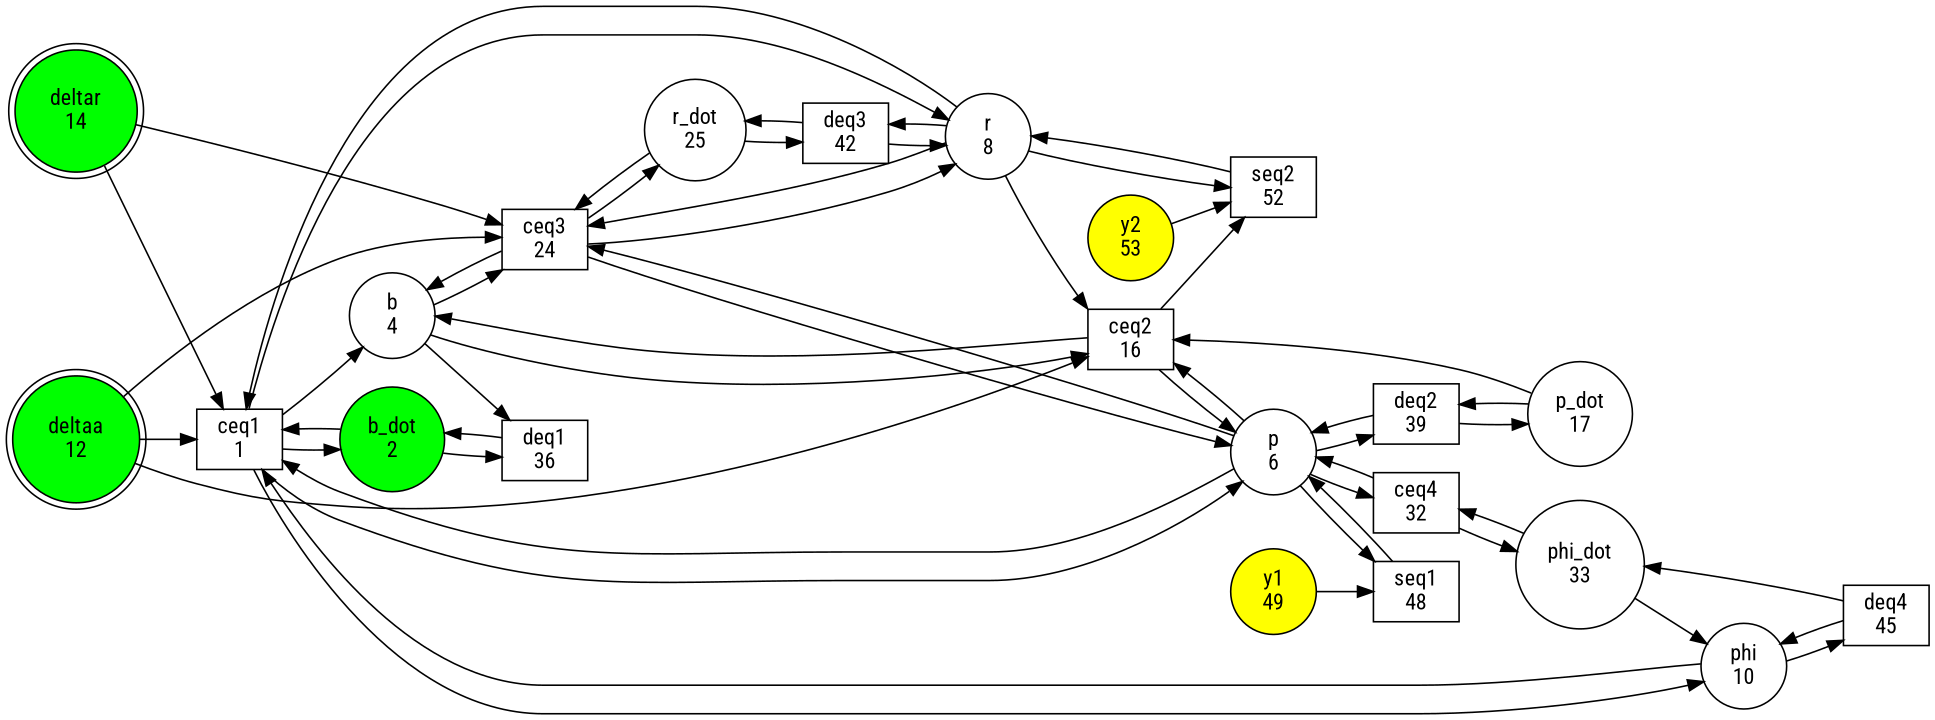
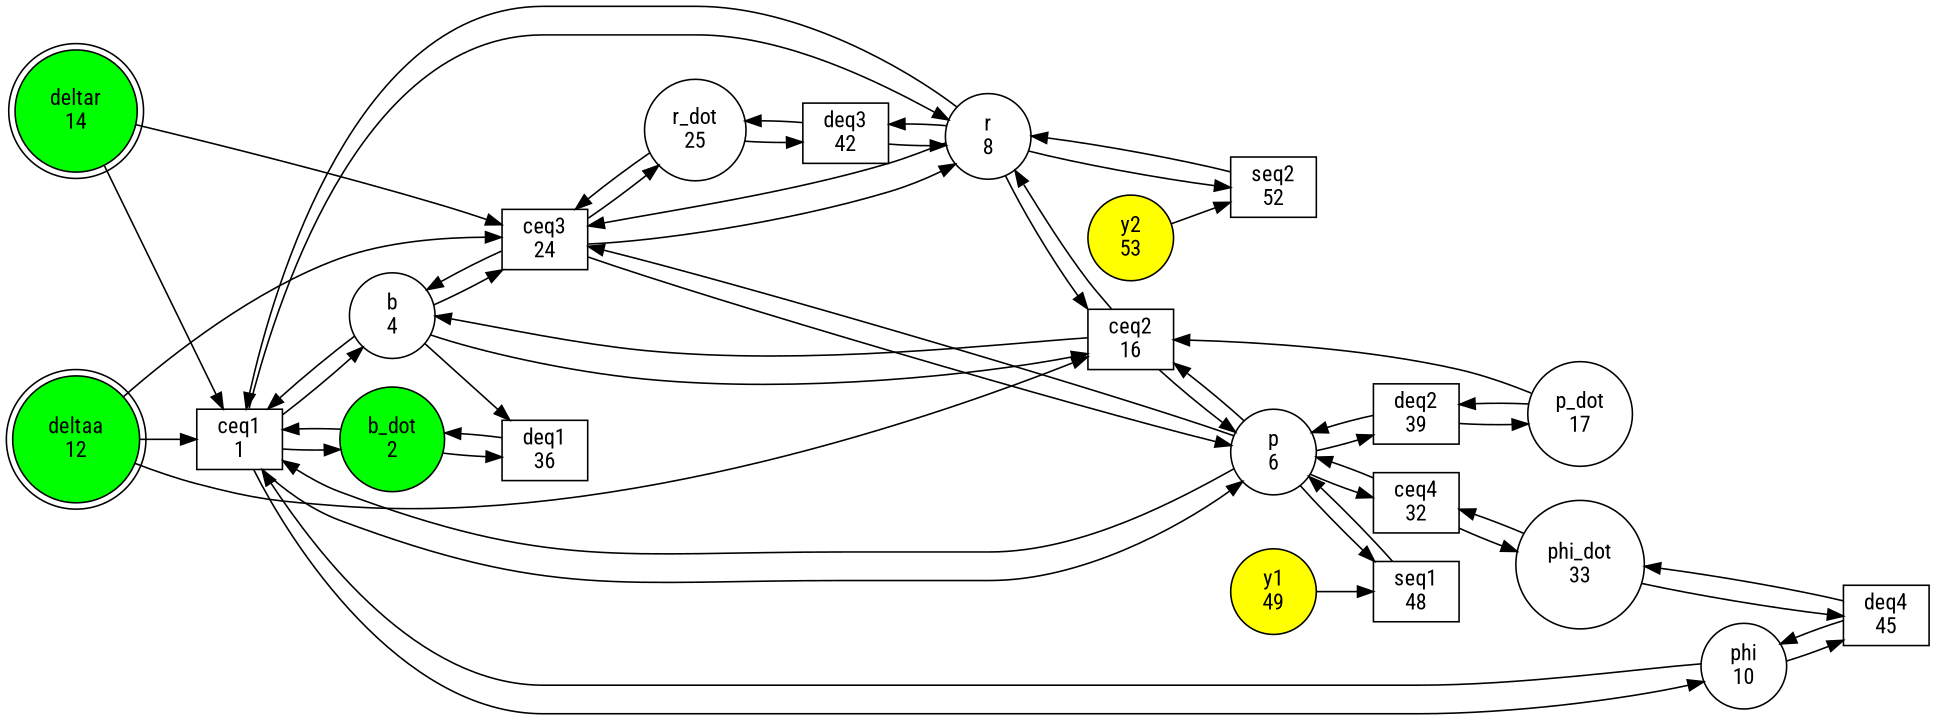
(1197, 269) -> (1065, 249)
none -> (317, 366)
(1664, 617) -> (1734, 601)
